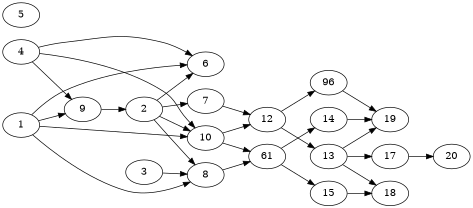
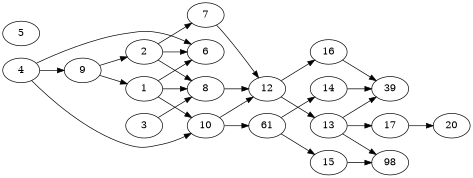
(329, 83) -> (329, 52)
(49, 118) -> (110, 79)
(390, 120) -> (390, 89)
(172, 122) -> none
(233, 167) -> (233, 89)
(390, 193) -> (390, 163)
